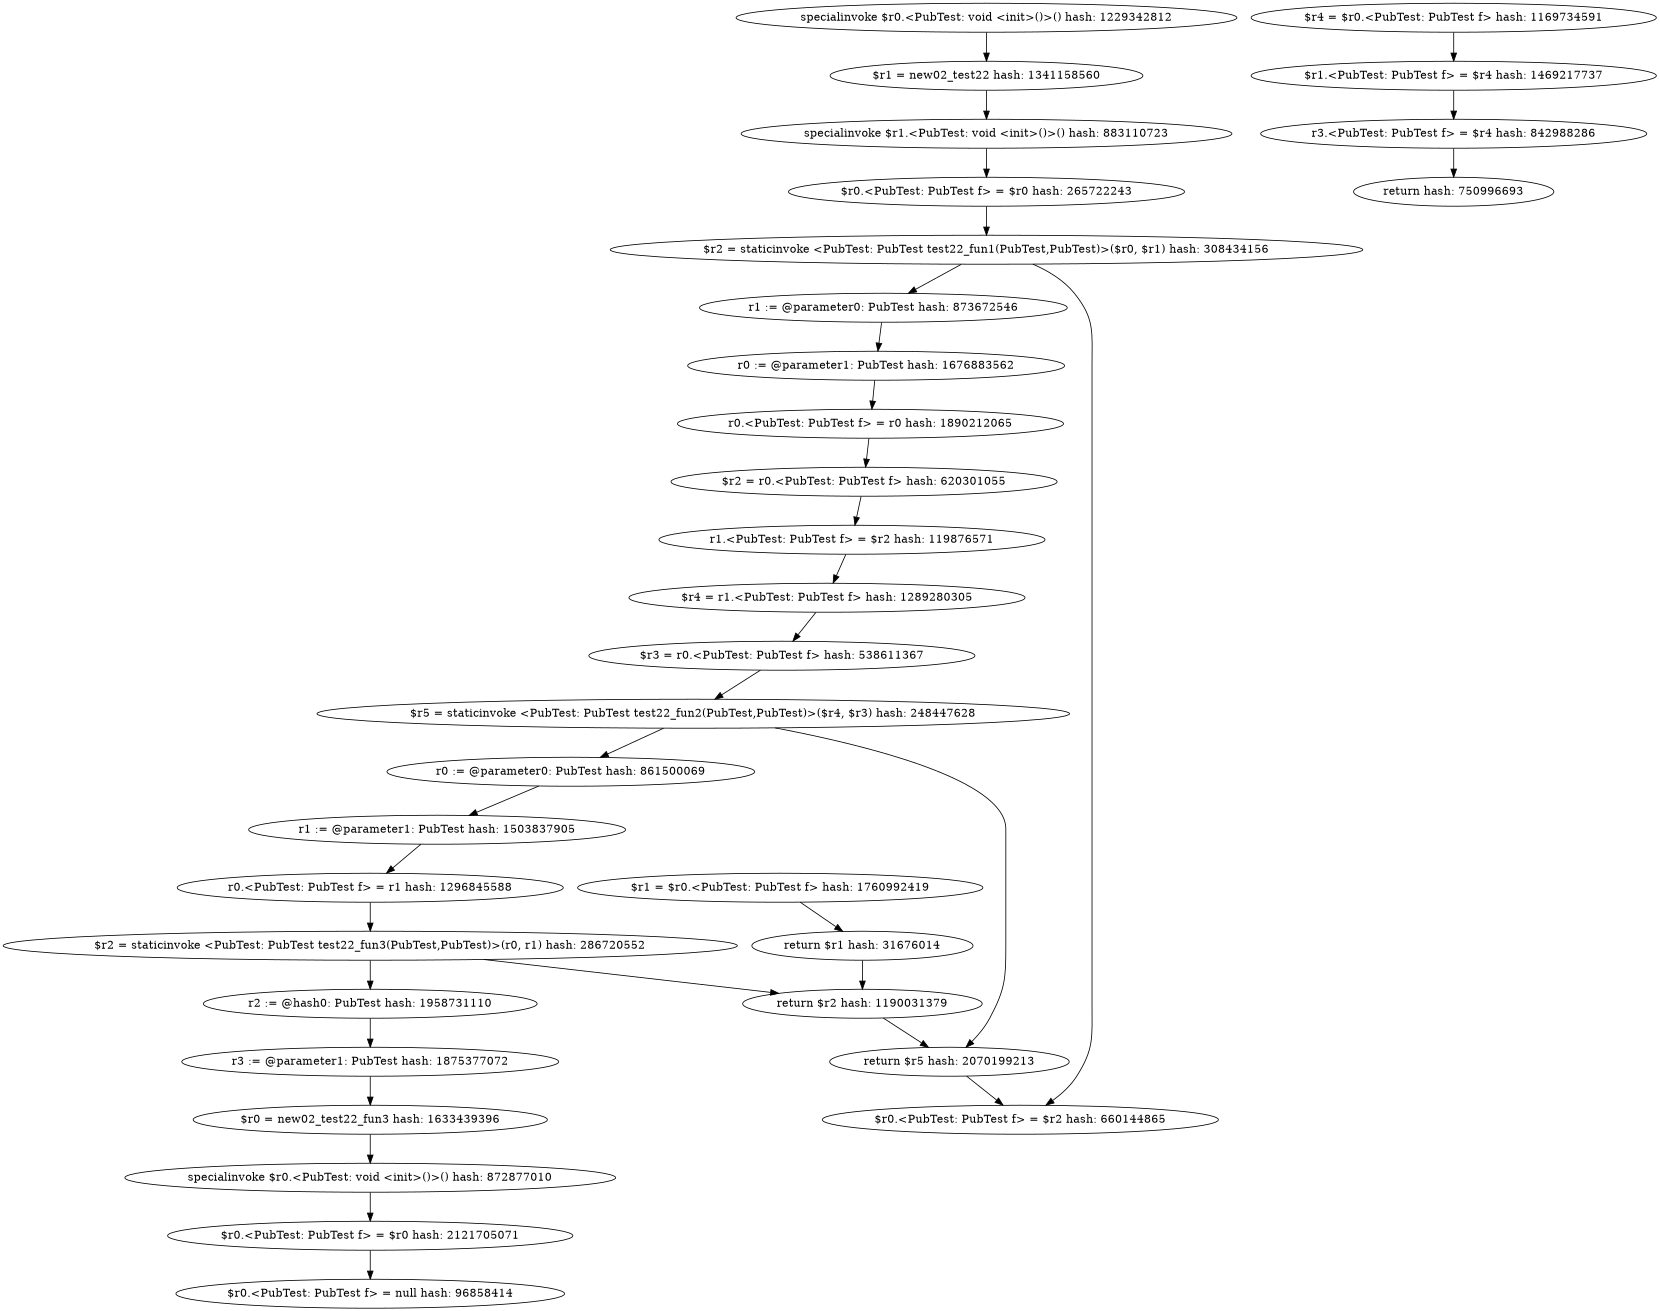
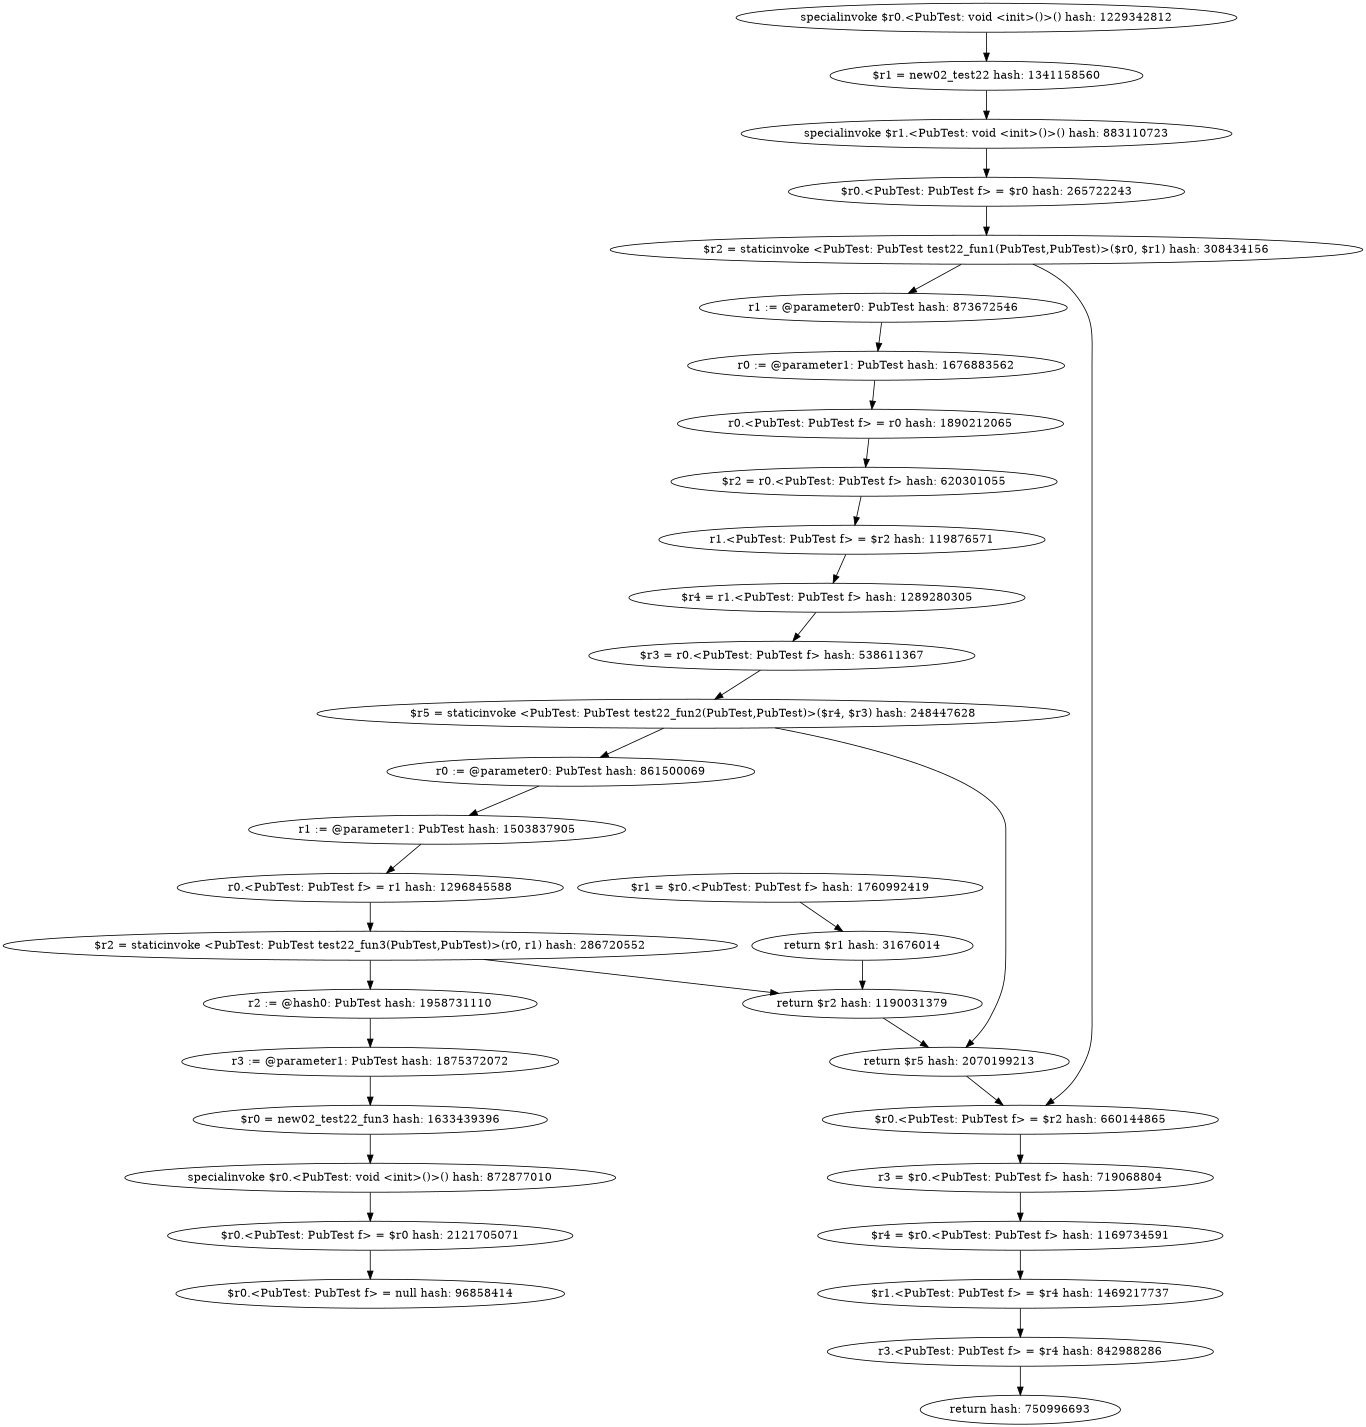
(370, 1062) -> (370, 1062)
none -> (1020, 1178)
